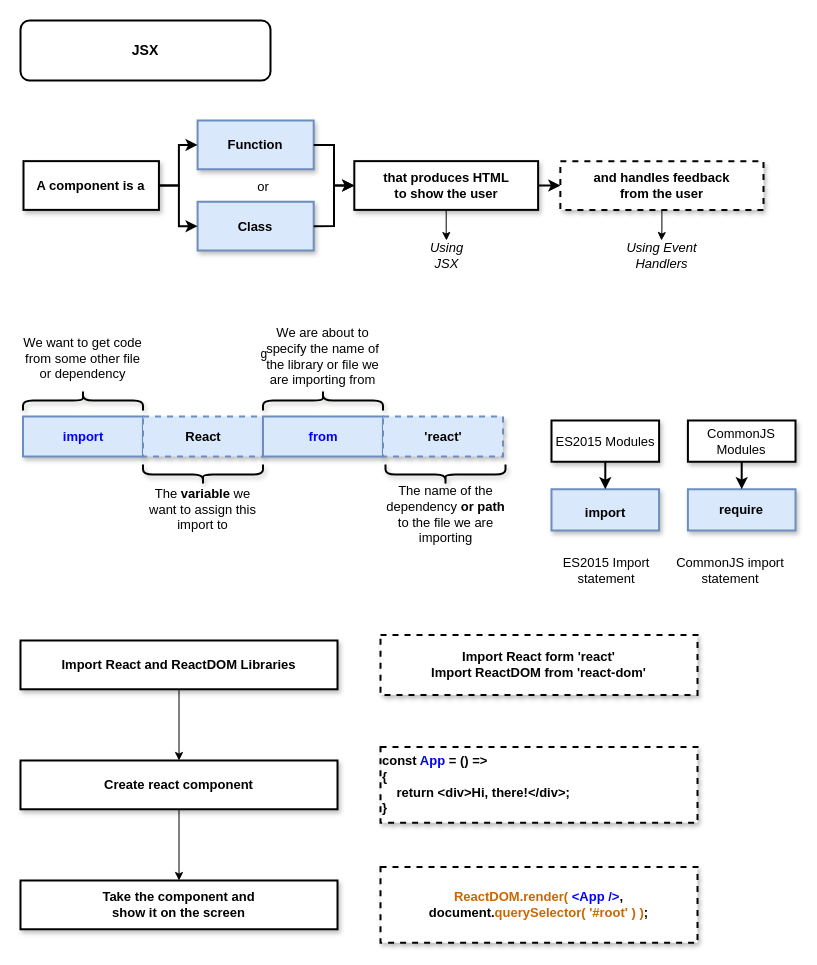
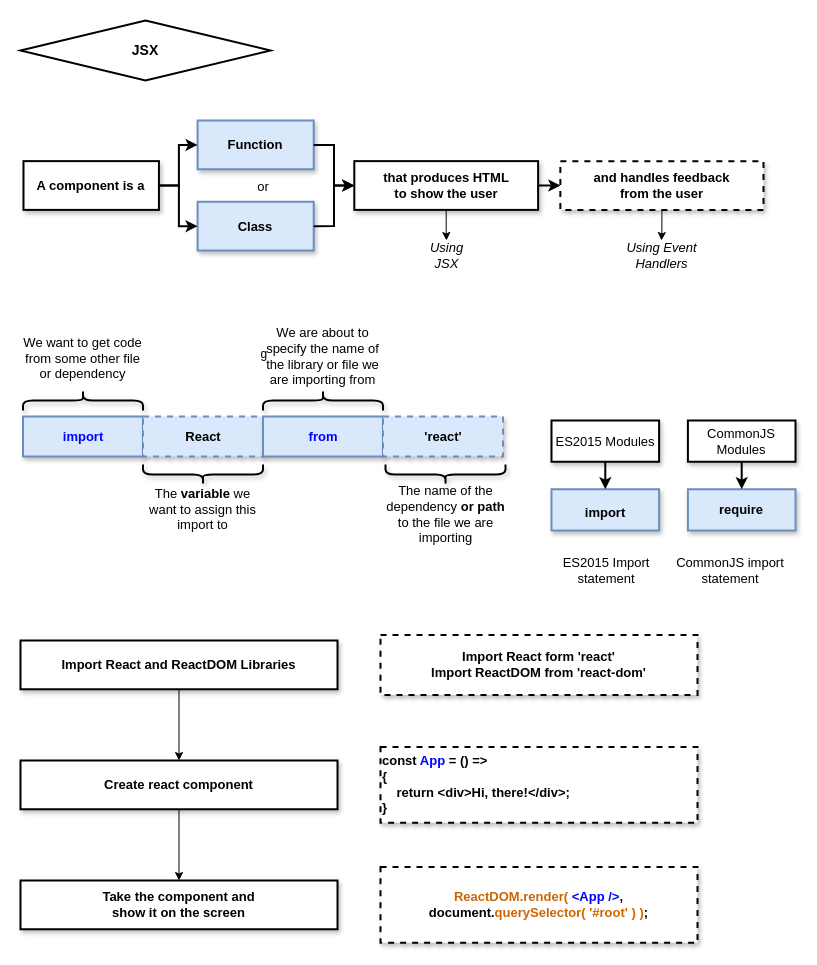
(146, 51) -> (146, 51)
